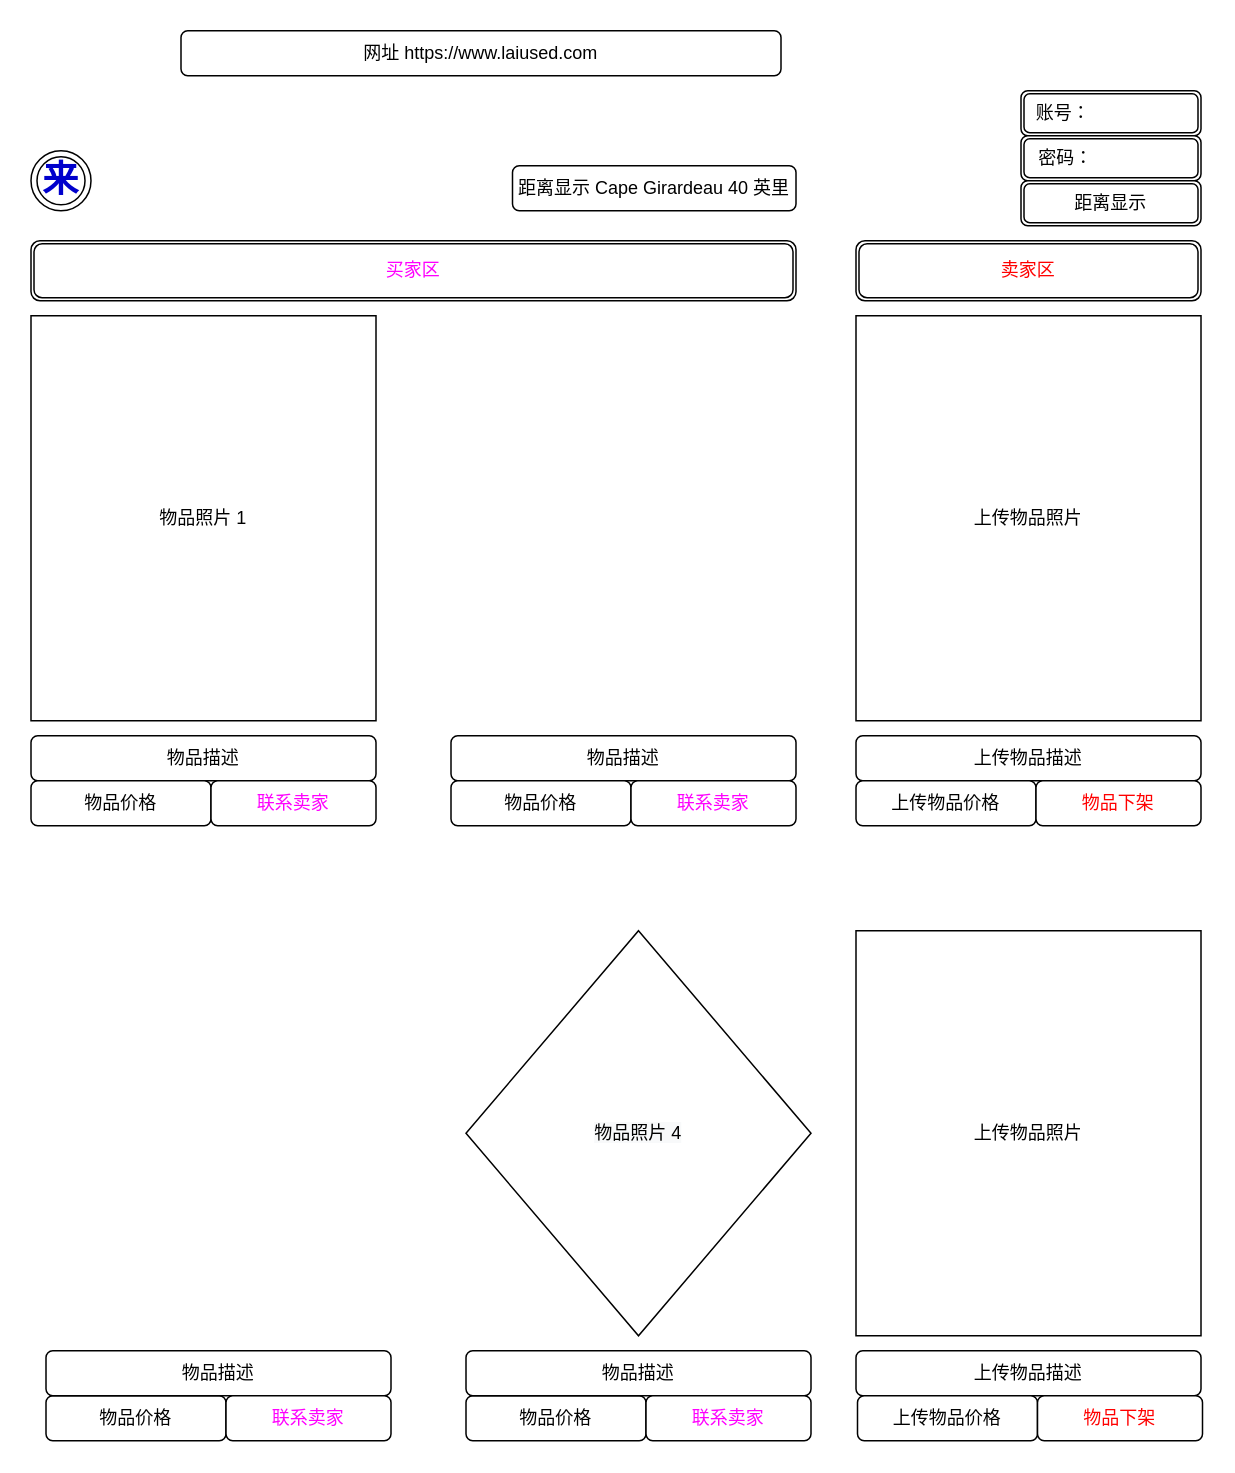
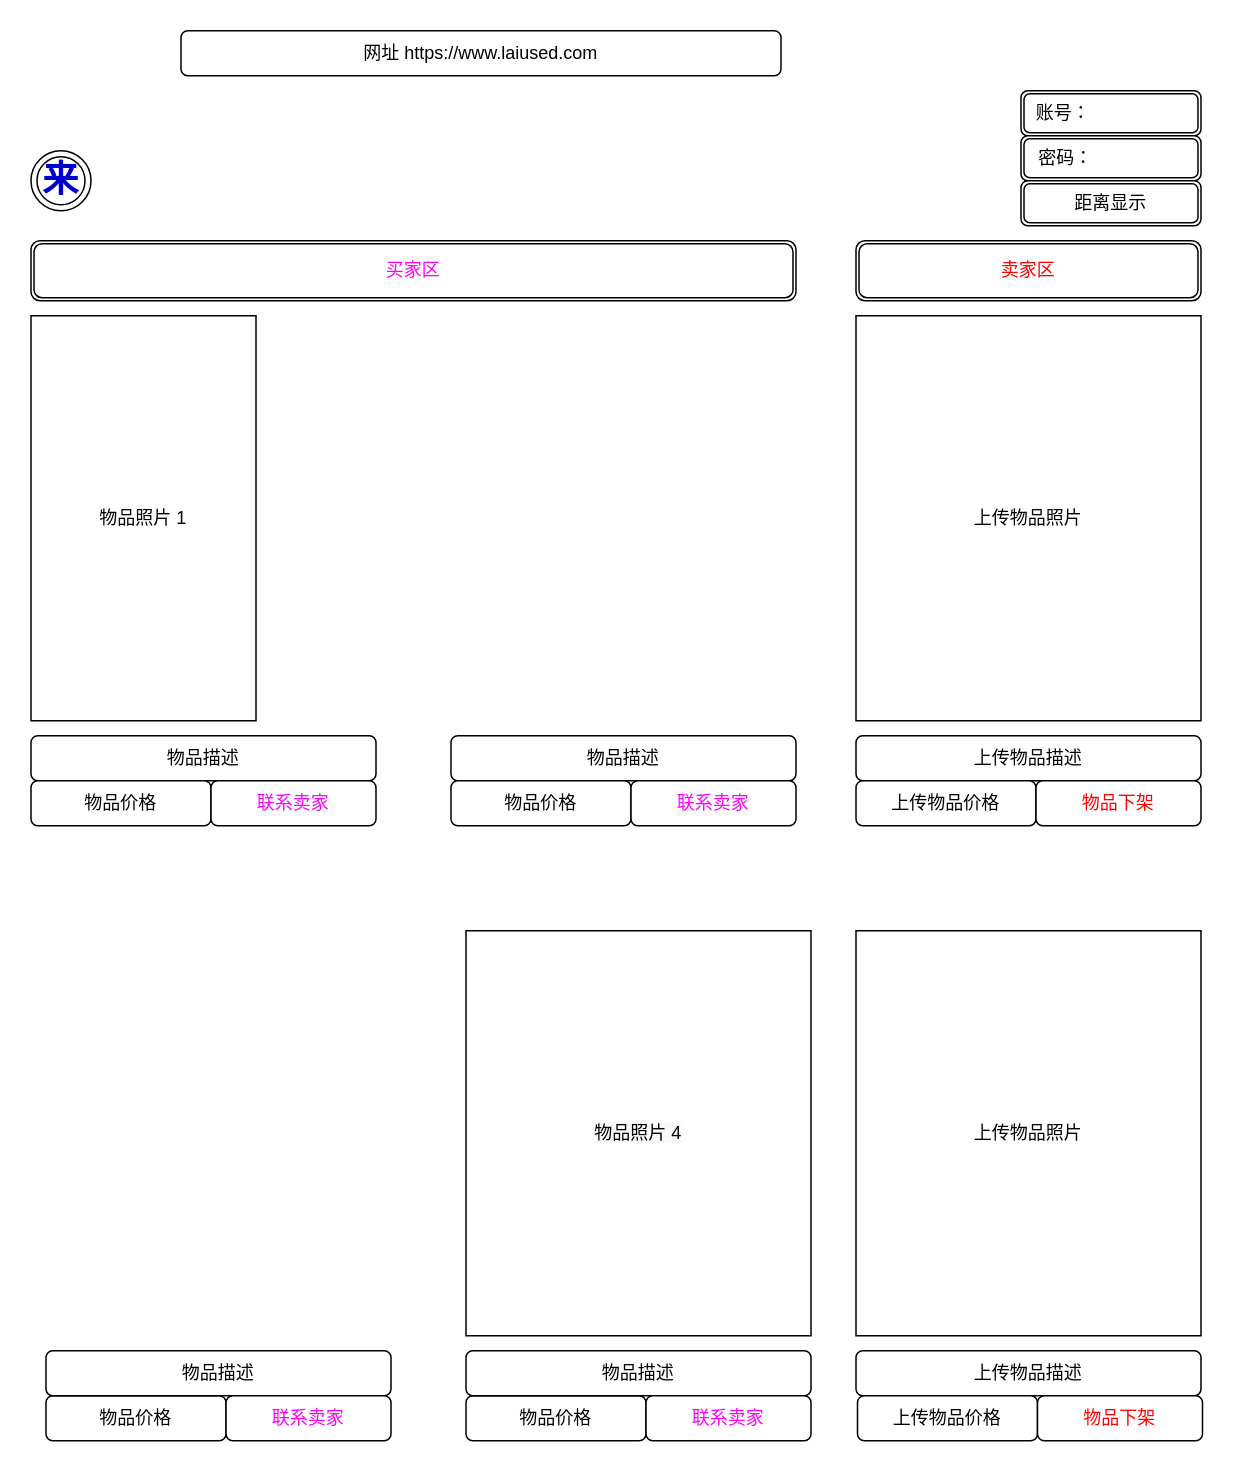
(654, 188) -> none
(203, 518) -> (143, 518)
(638, 1133) -> (638, 1133)
